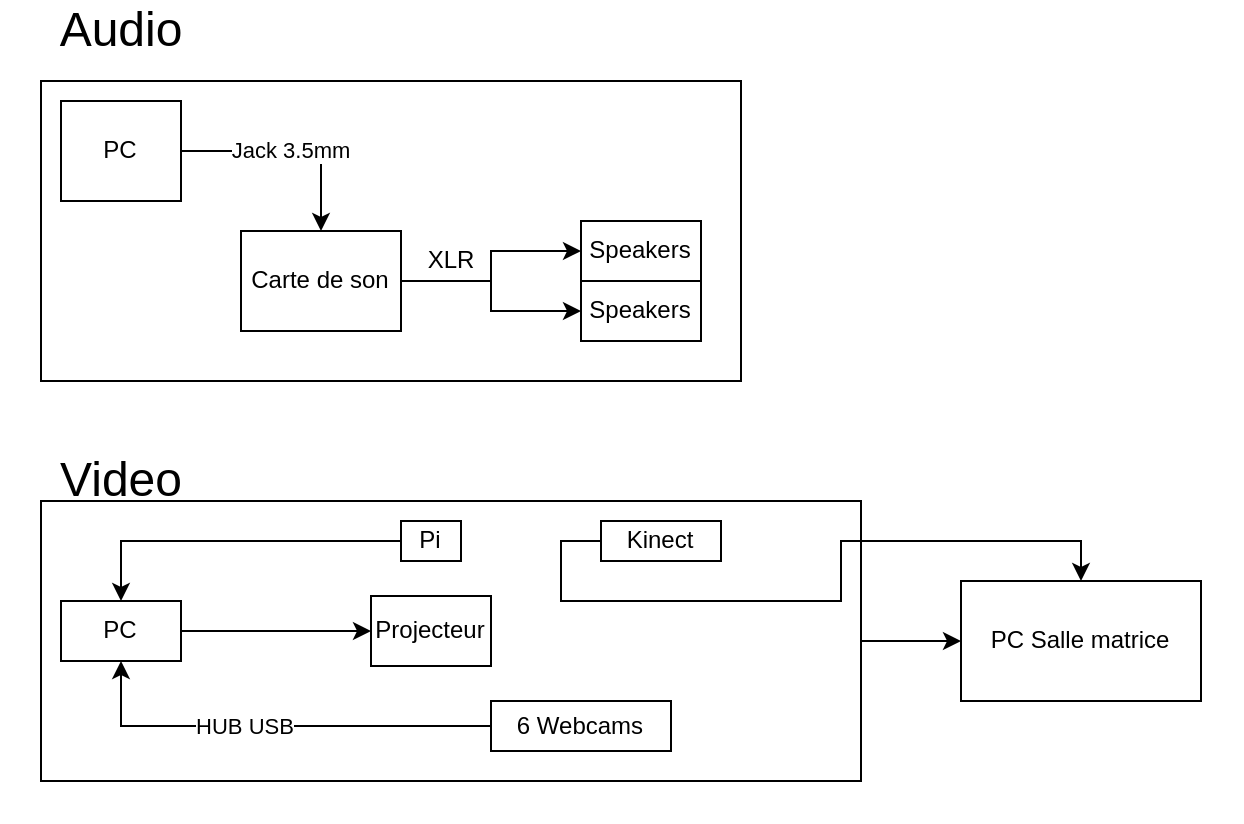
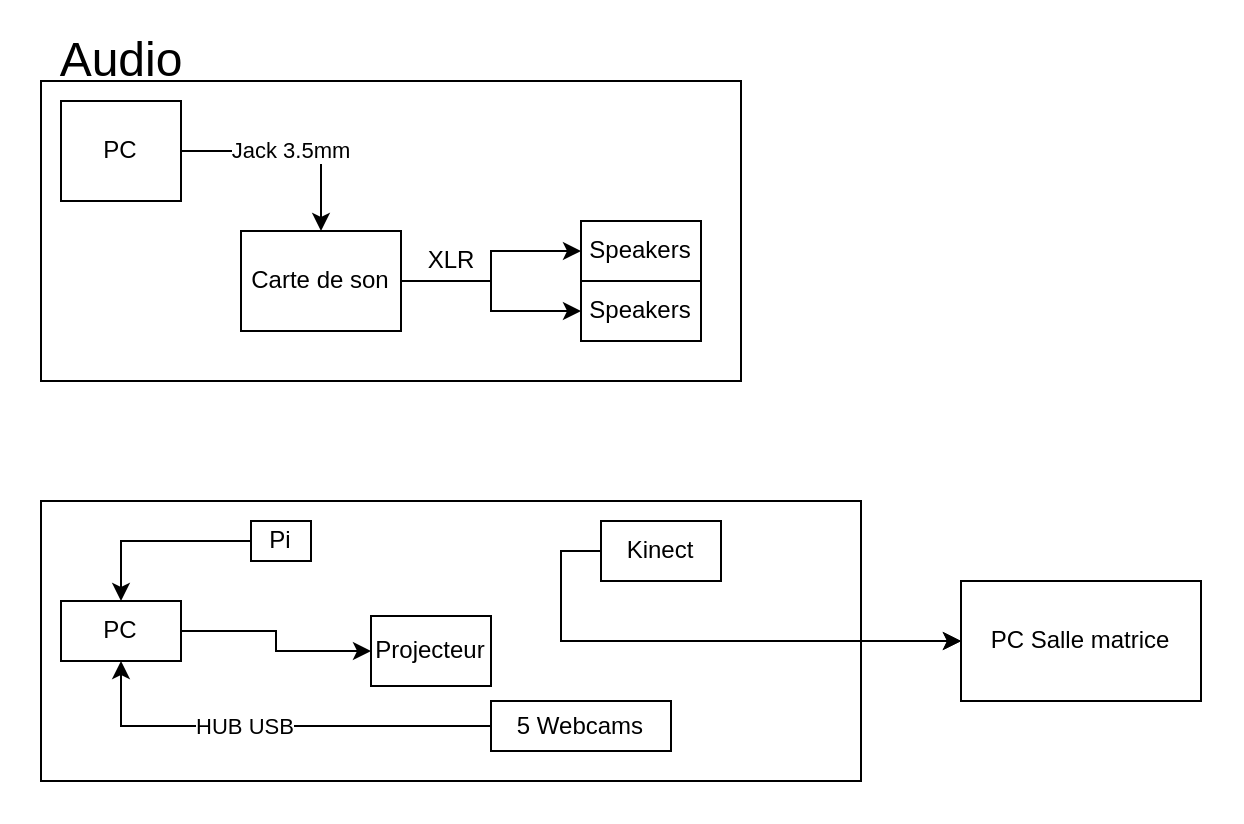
(121, 31) -> (121, 61)
(121, 481) -> none
(431, 541) -> (281, 541)
(661, 541) -> (661, 551)
(431, 631) -> (431, 651)
(581, 727) -> (581, 727)
